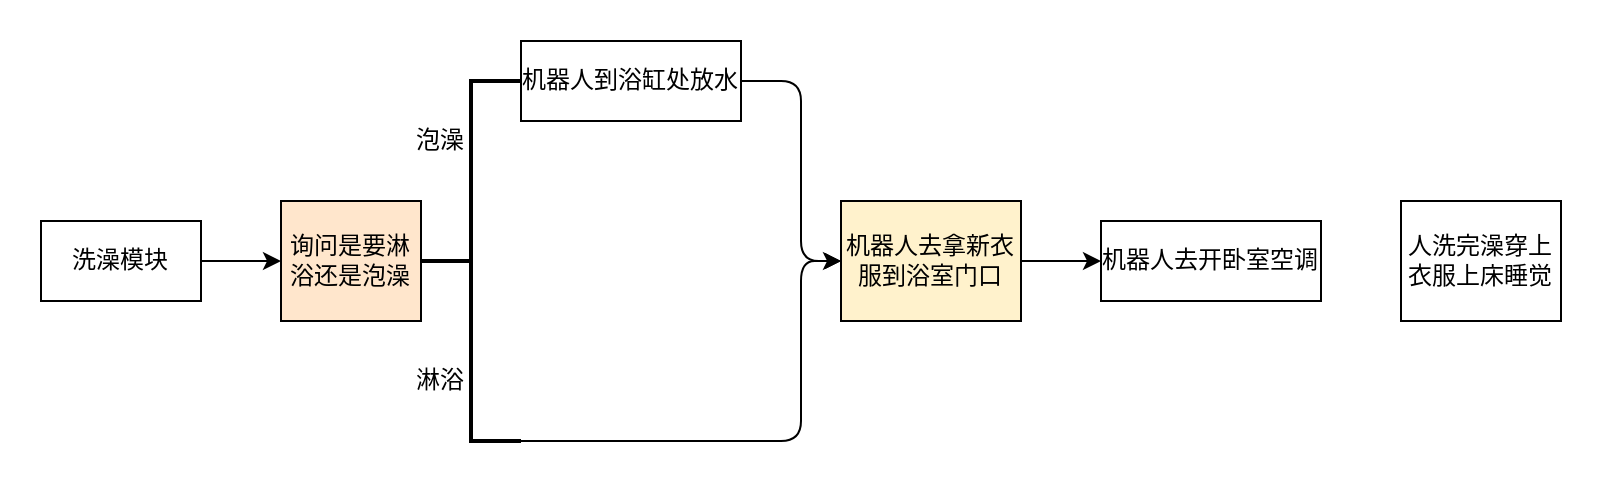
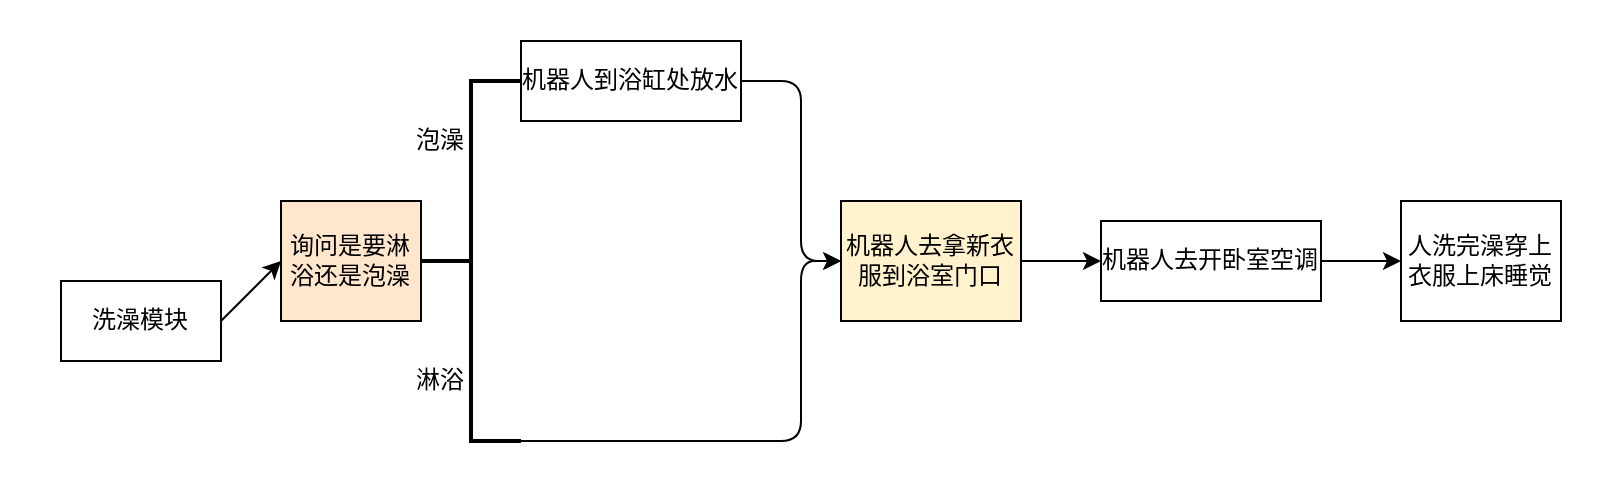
(121, 261) -> (141, 321)
none -> (1354, 261)
